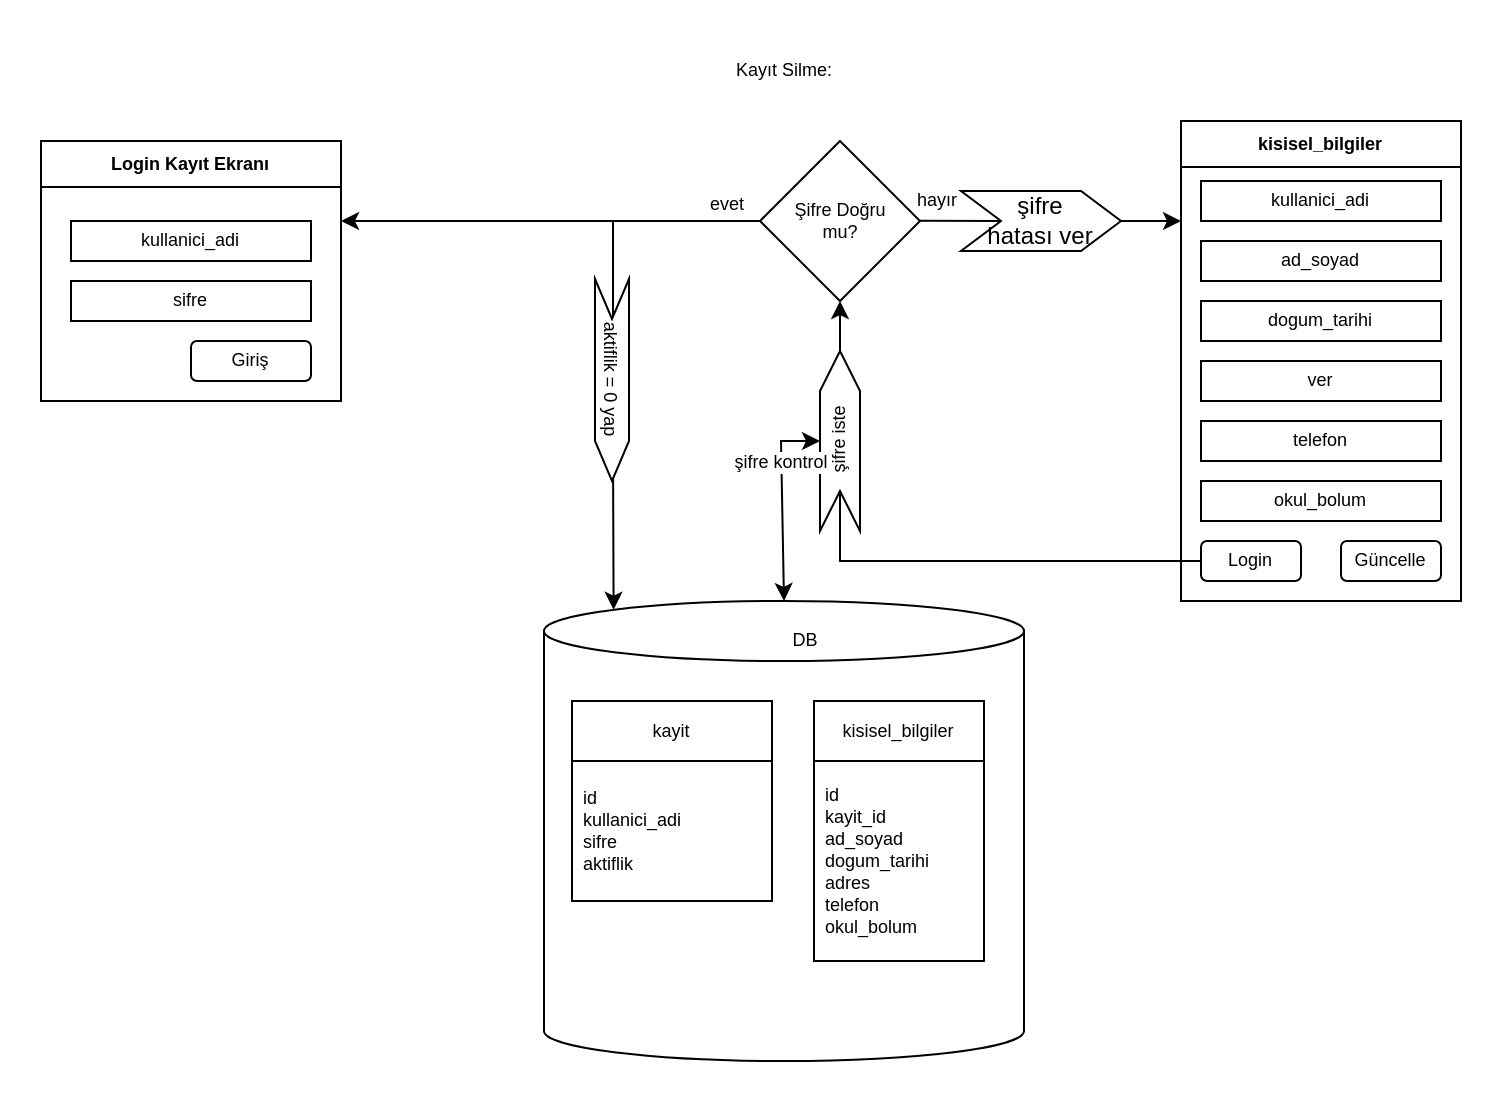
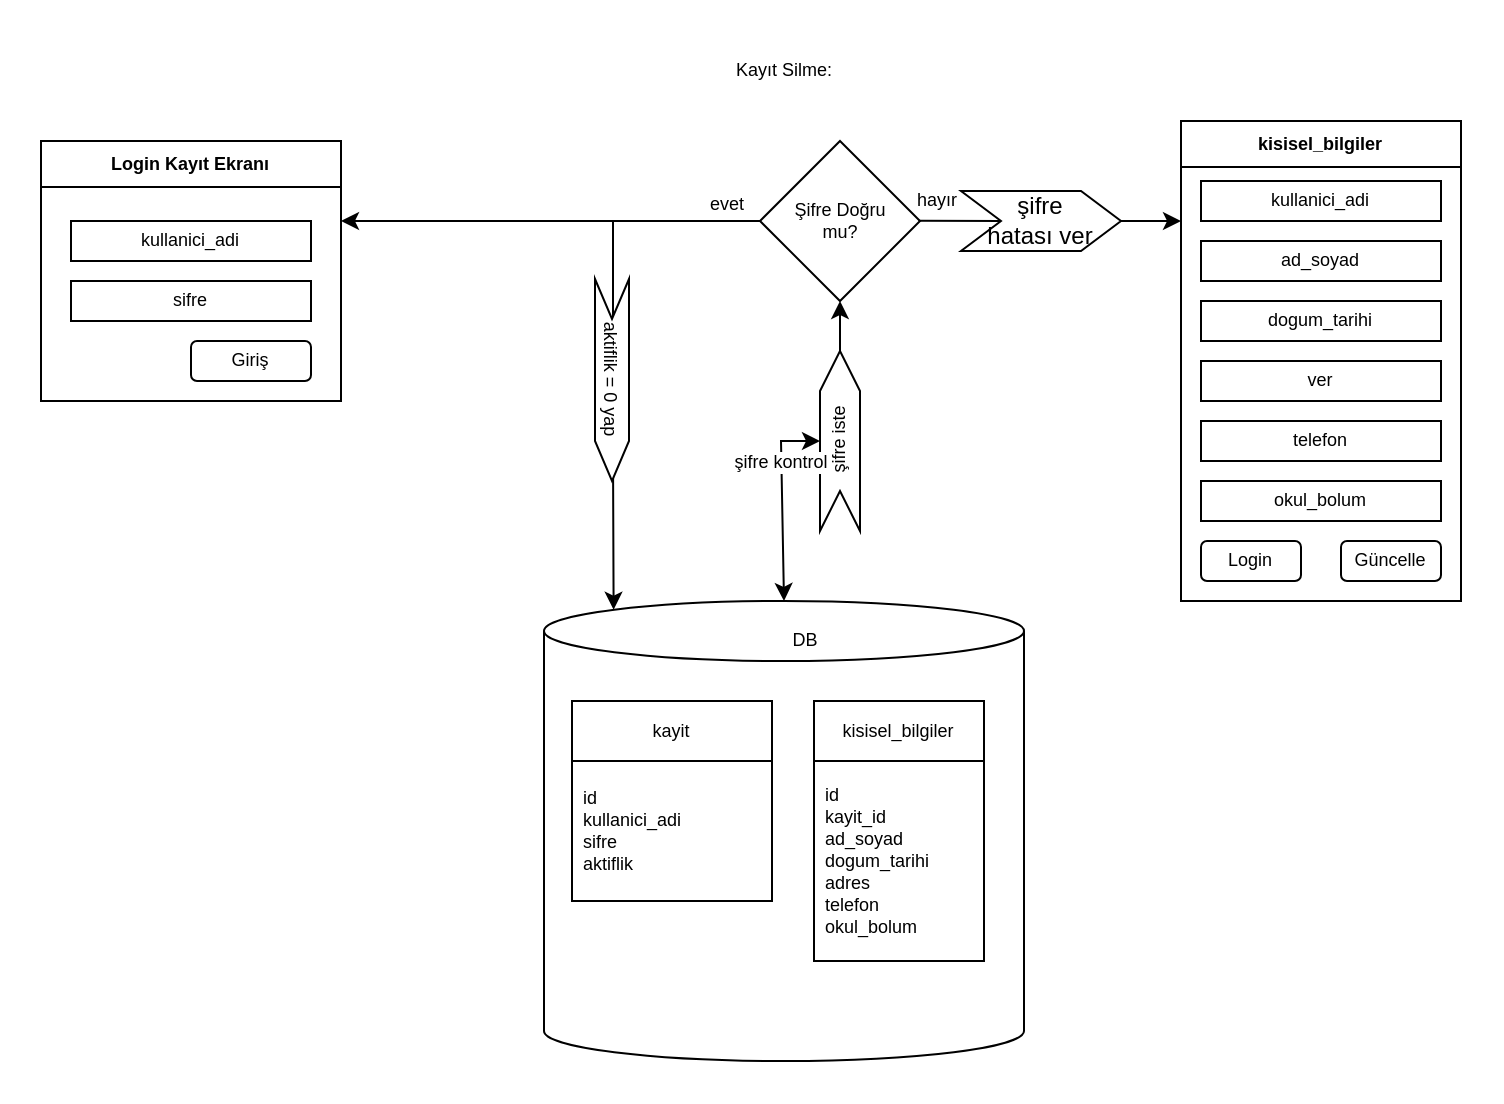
(986, 561) -> none
